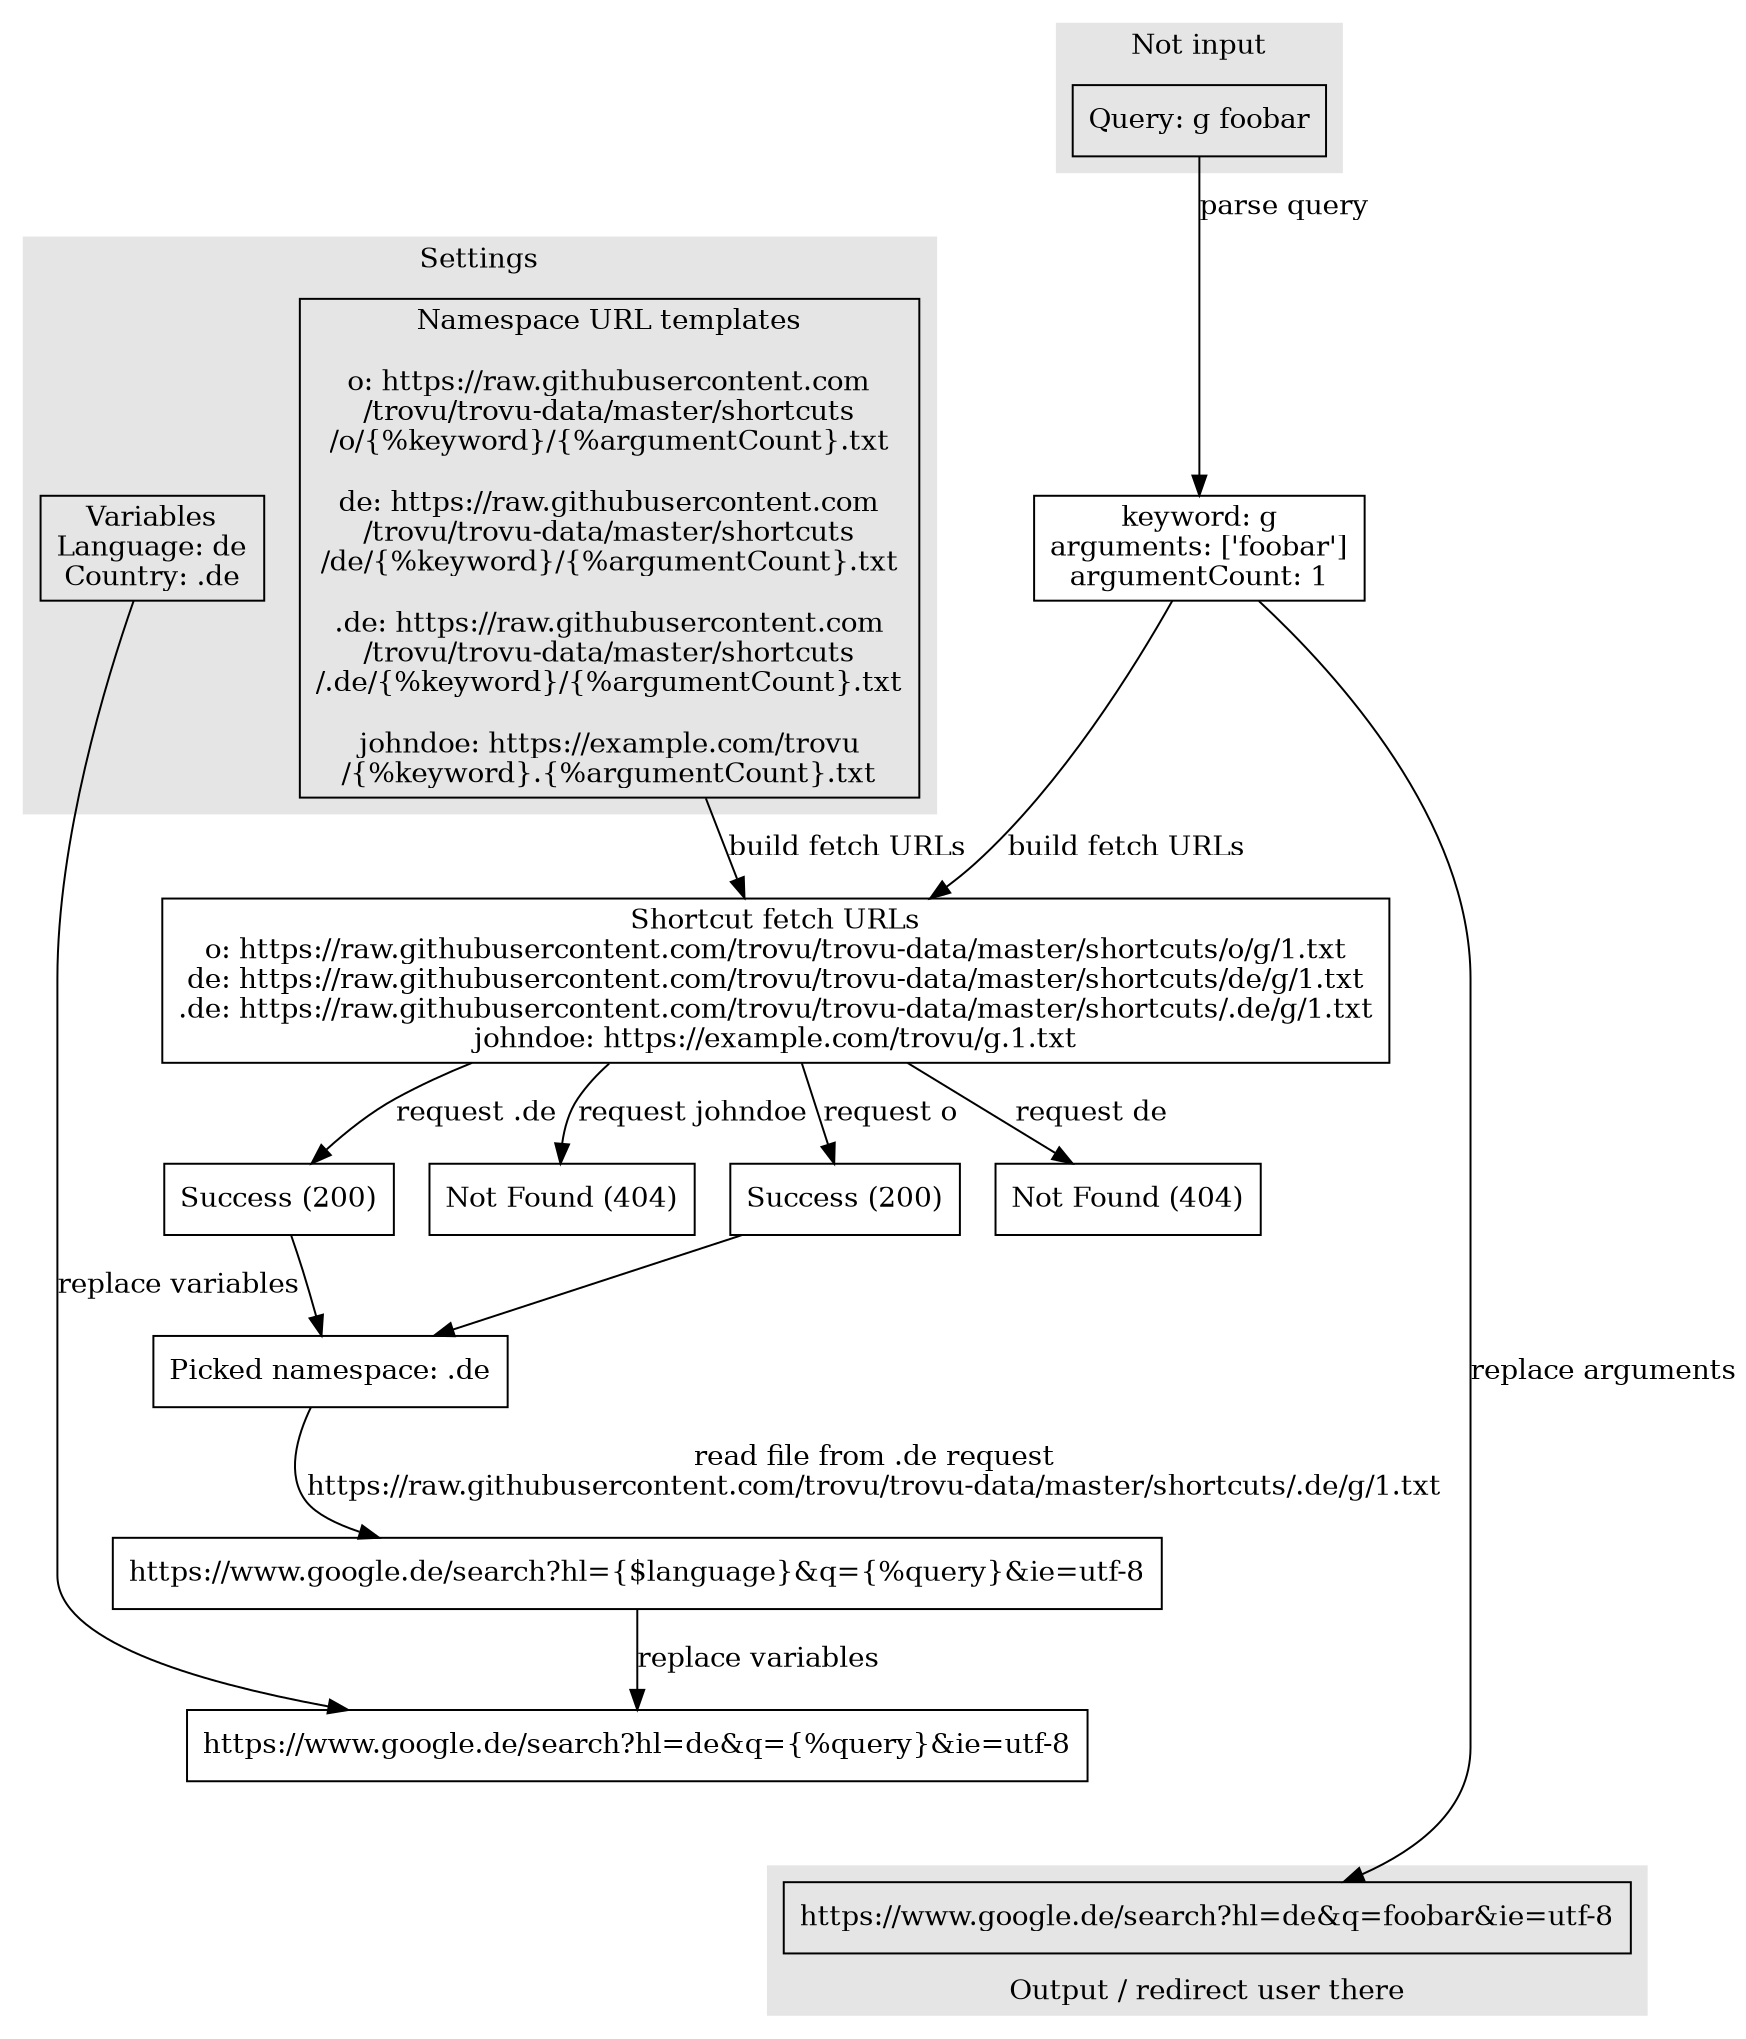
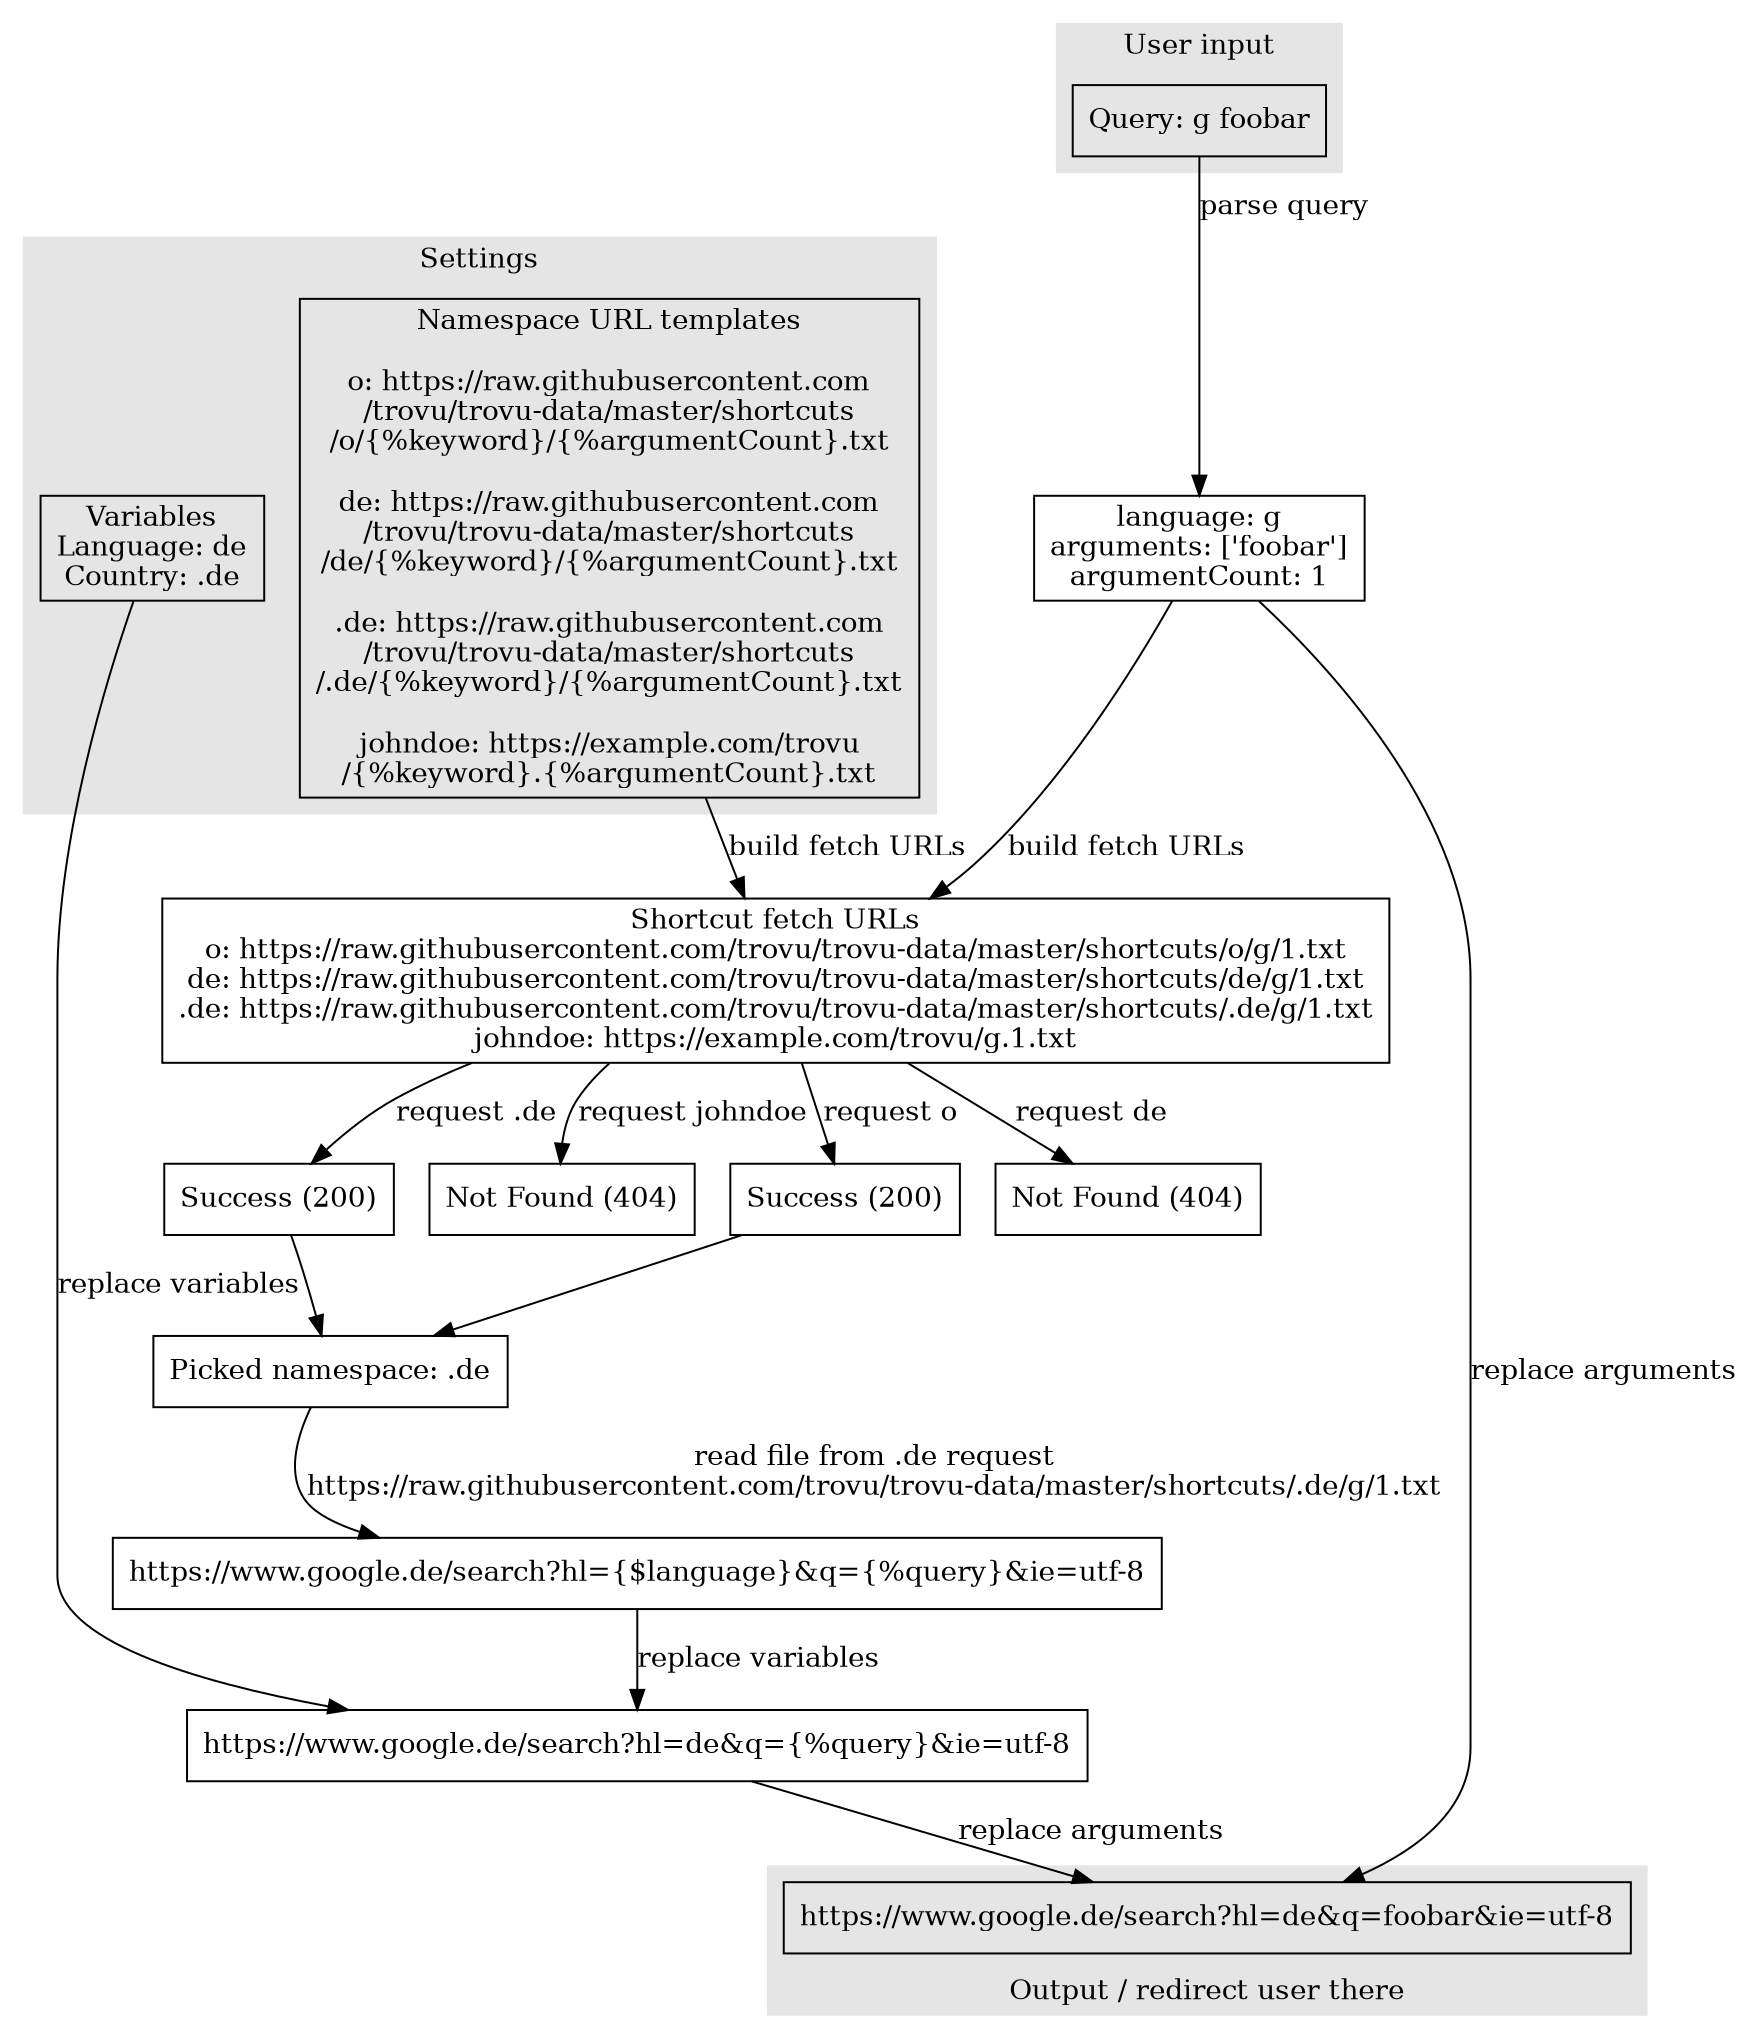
(1199, 47) -> (1199, 47)
(1199, 548) -> (1199, 548)
none -> (913, 1829)
